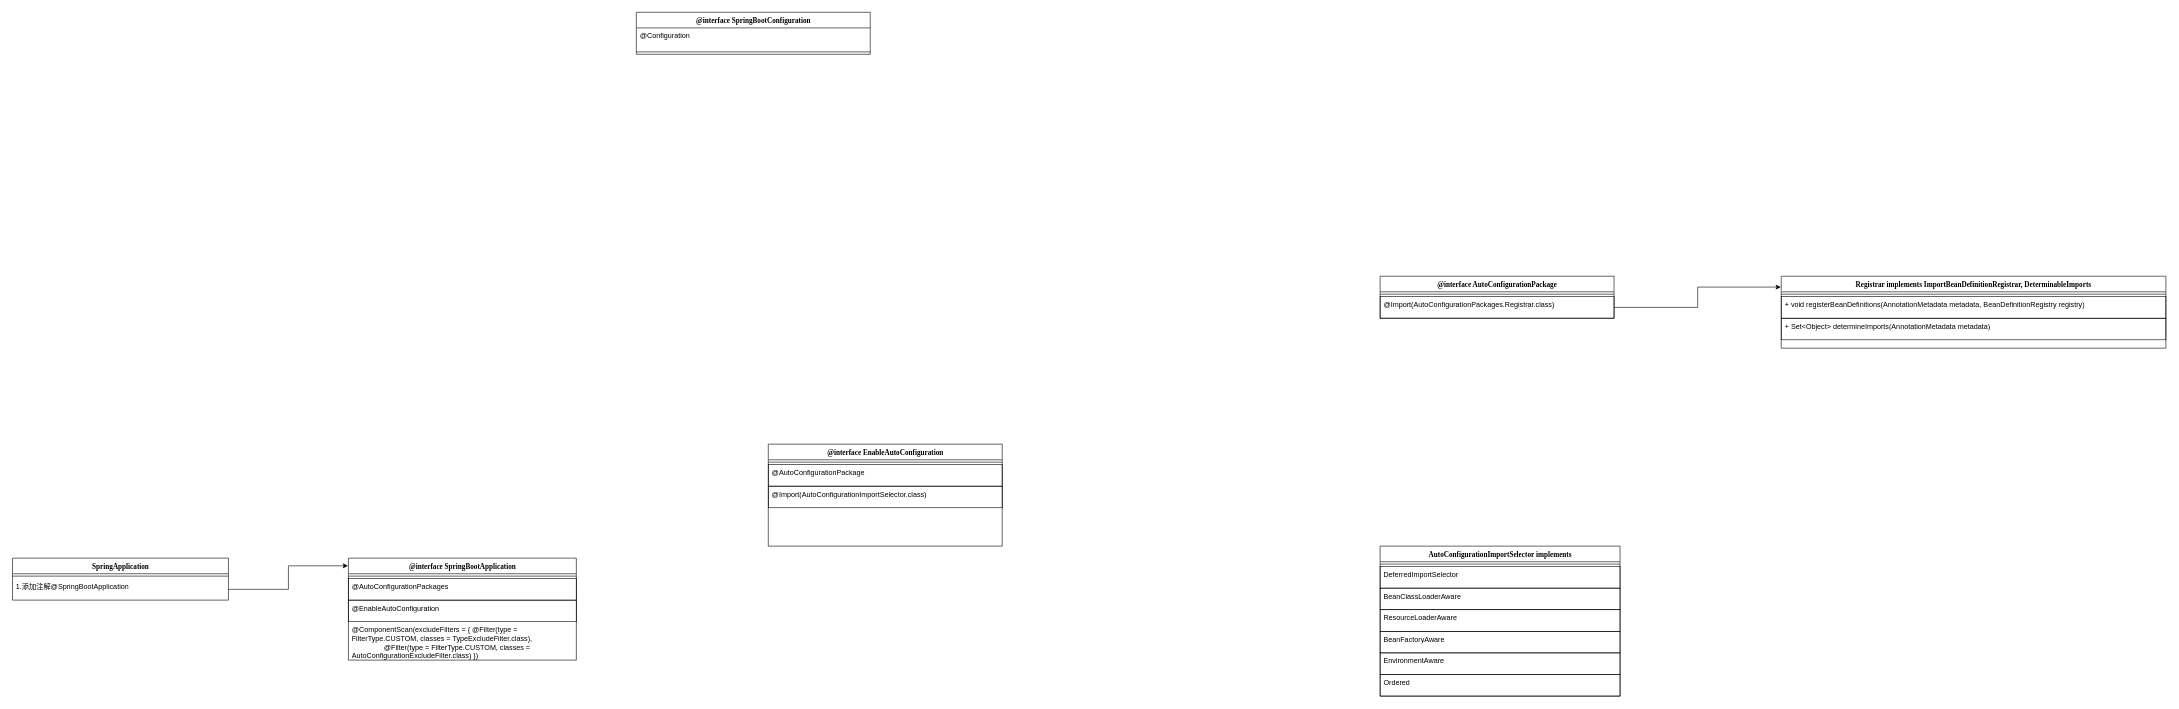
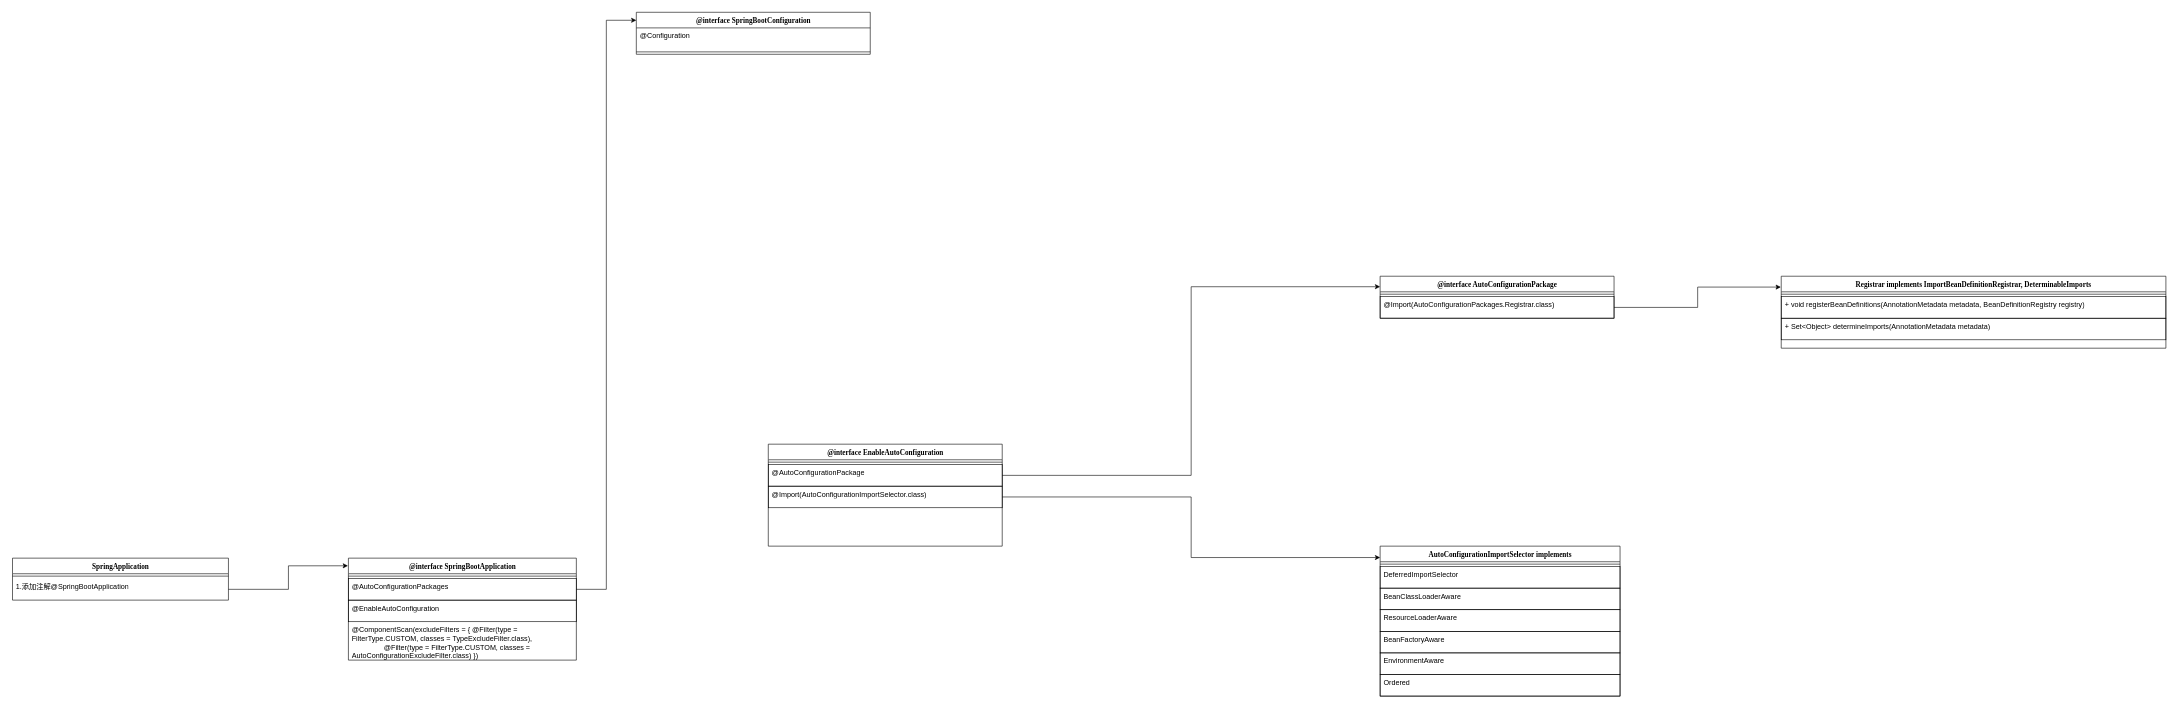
none -> (1097, 476)
none -> (1282, 558)
none -> (606, 590)
